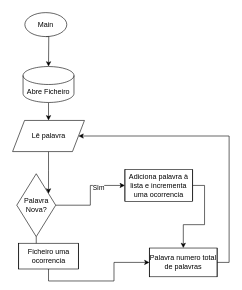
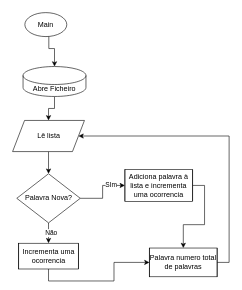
(49, 84) -> (55, 81)
(49, 136) -> (49, 136)
(36, 205) -> (49, 198)
(49, 257) -> (49, 257)
